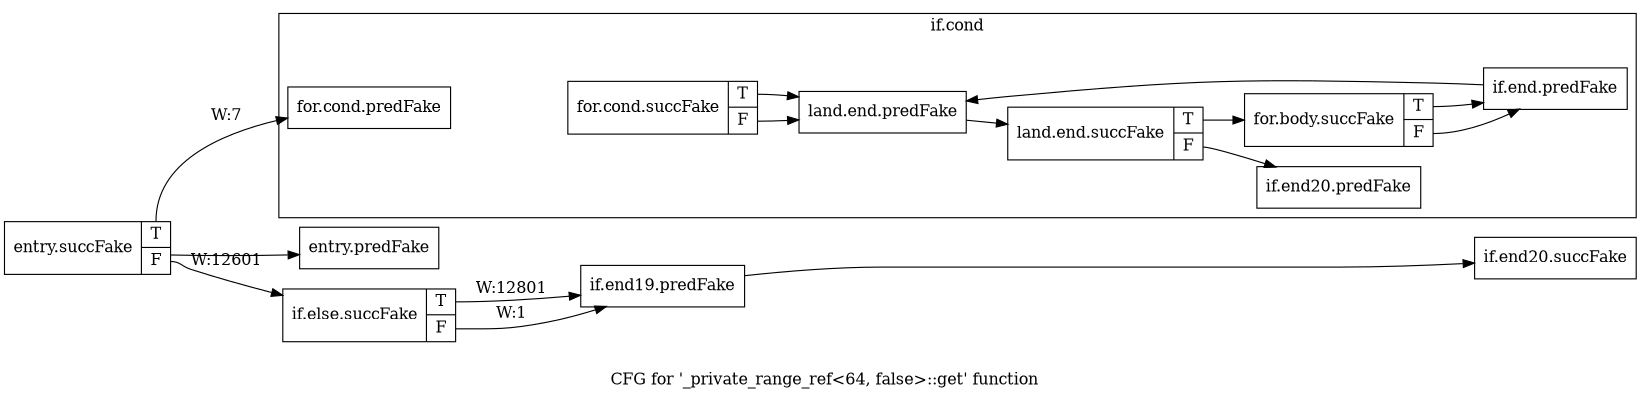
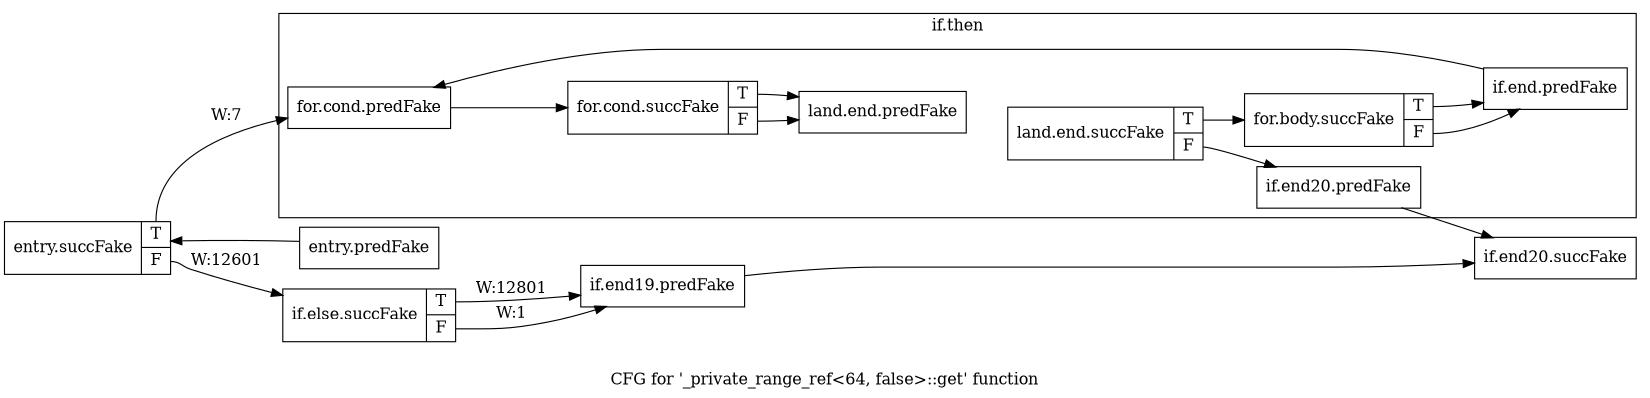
(958, 26) -> (958, 26)
(1230, 81) -> (963, 49)
none -> (503, 108)
(981, 122) -> none
none -> (1454, 225)
(229, 256) -> (241, 240)
